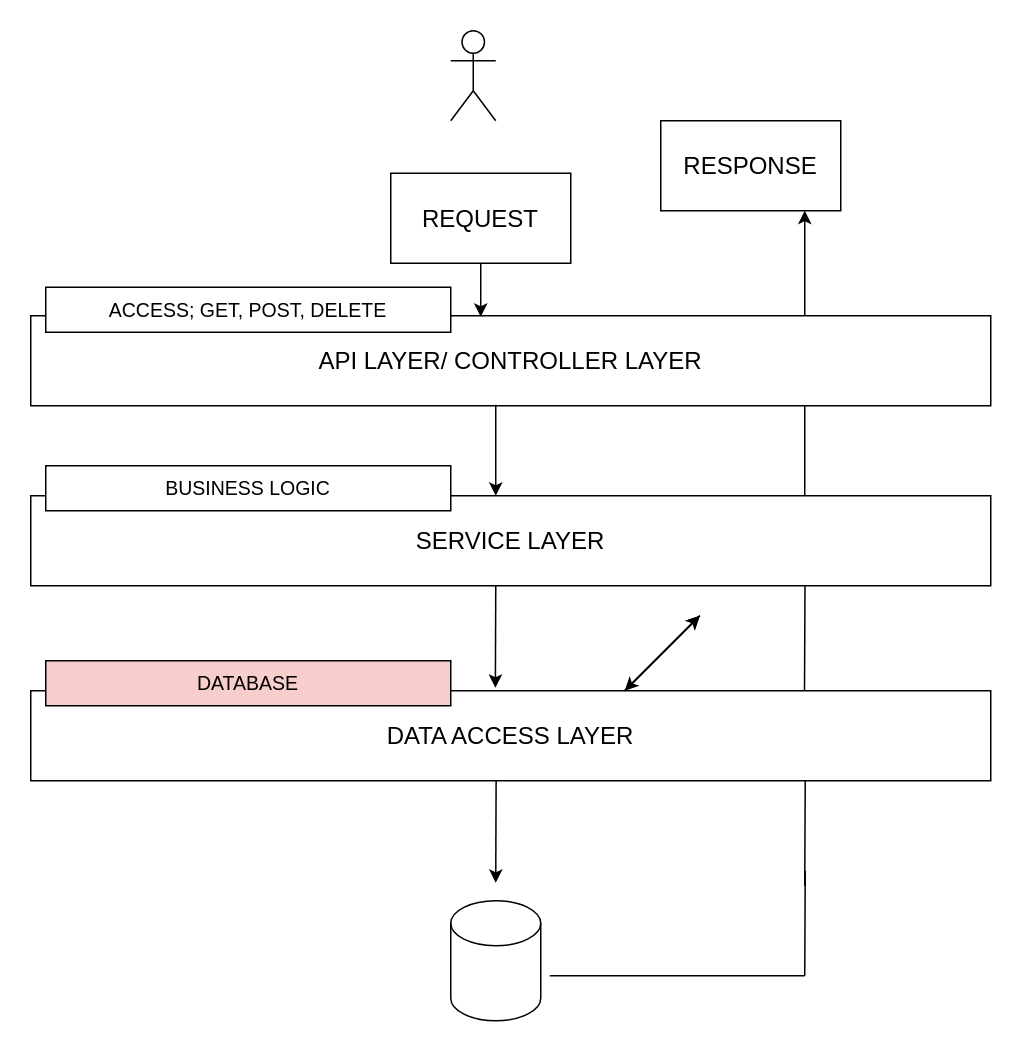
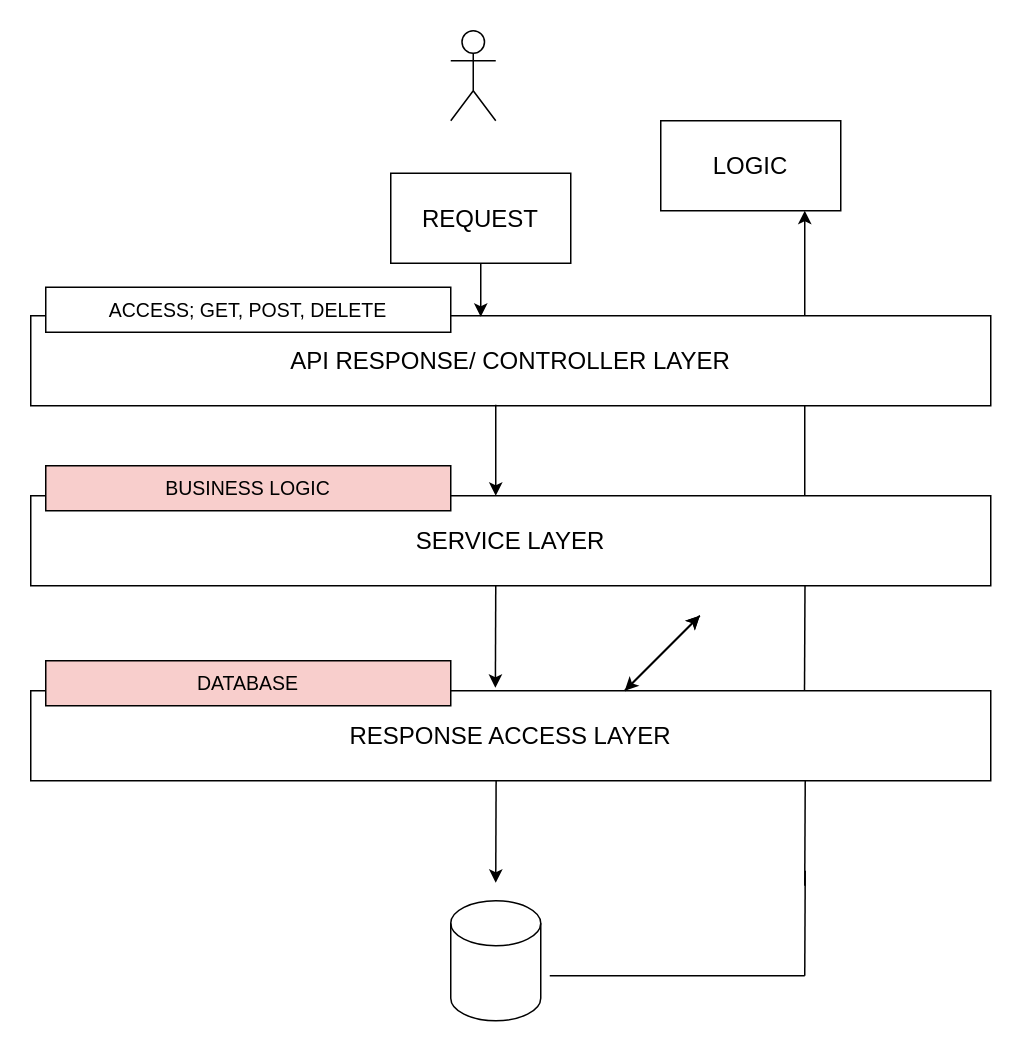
(751, 166) -> (751, 166)
(511, 361) -> (511, 361)
(248, 488) -> (248, 488)
(511, 736) -> (511, 736)
